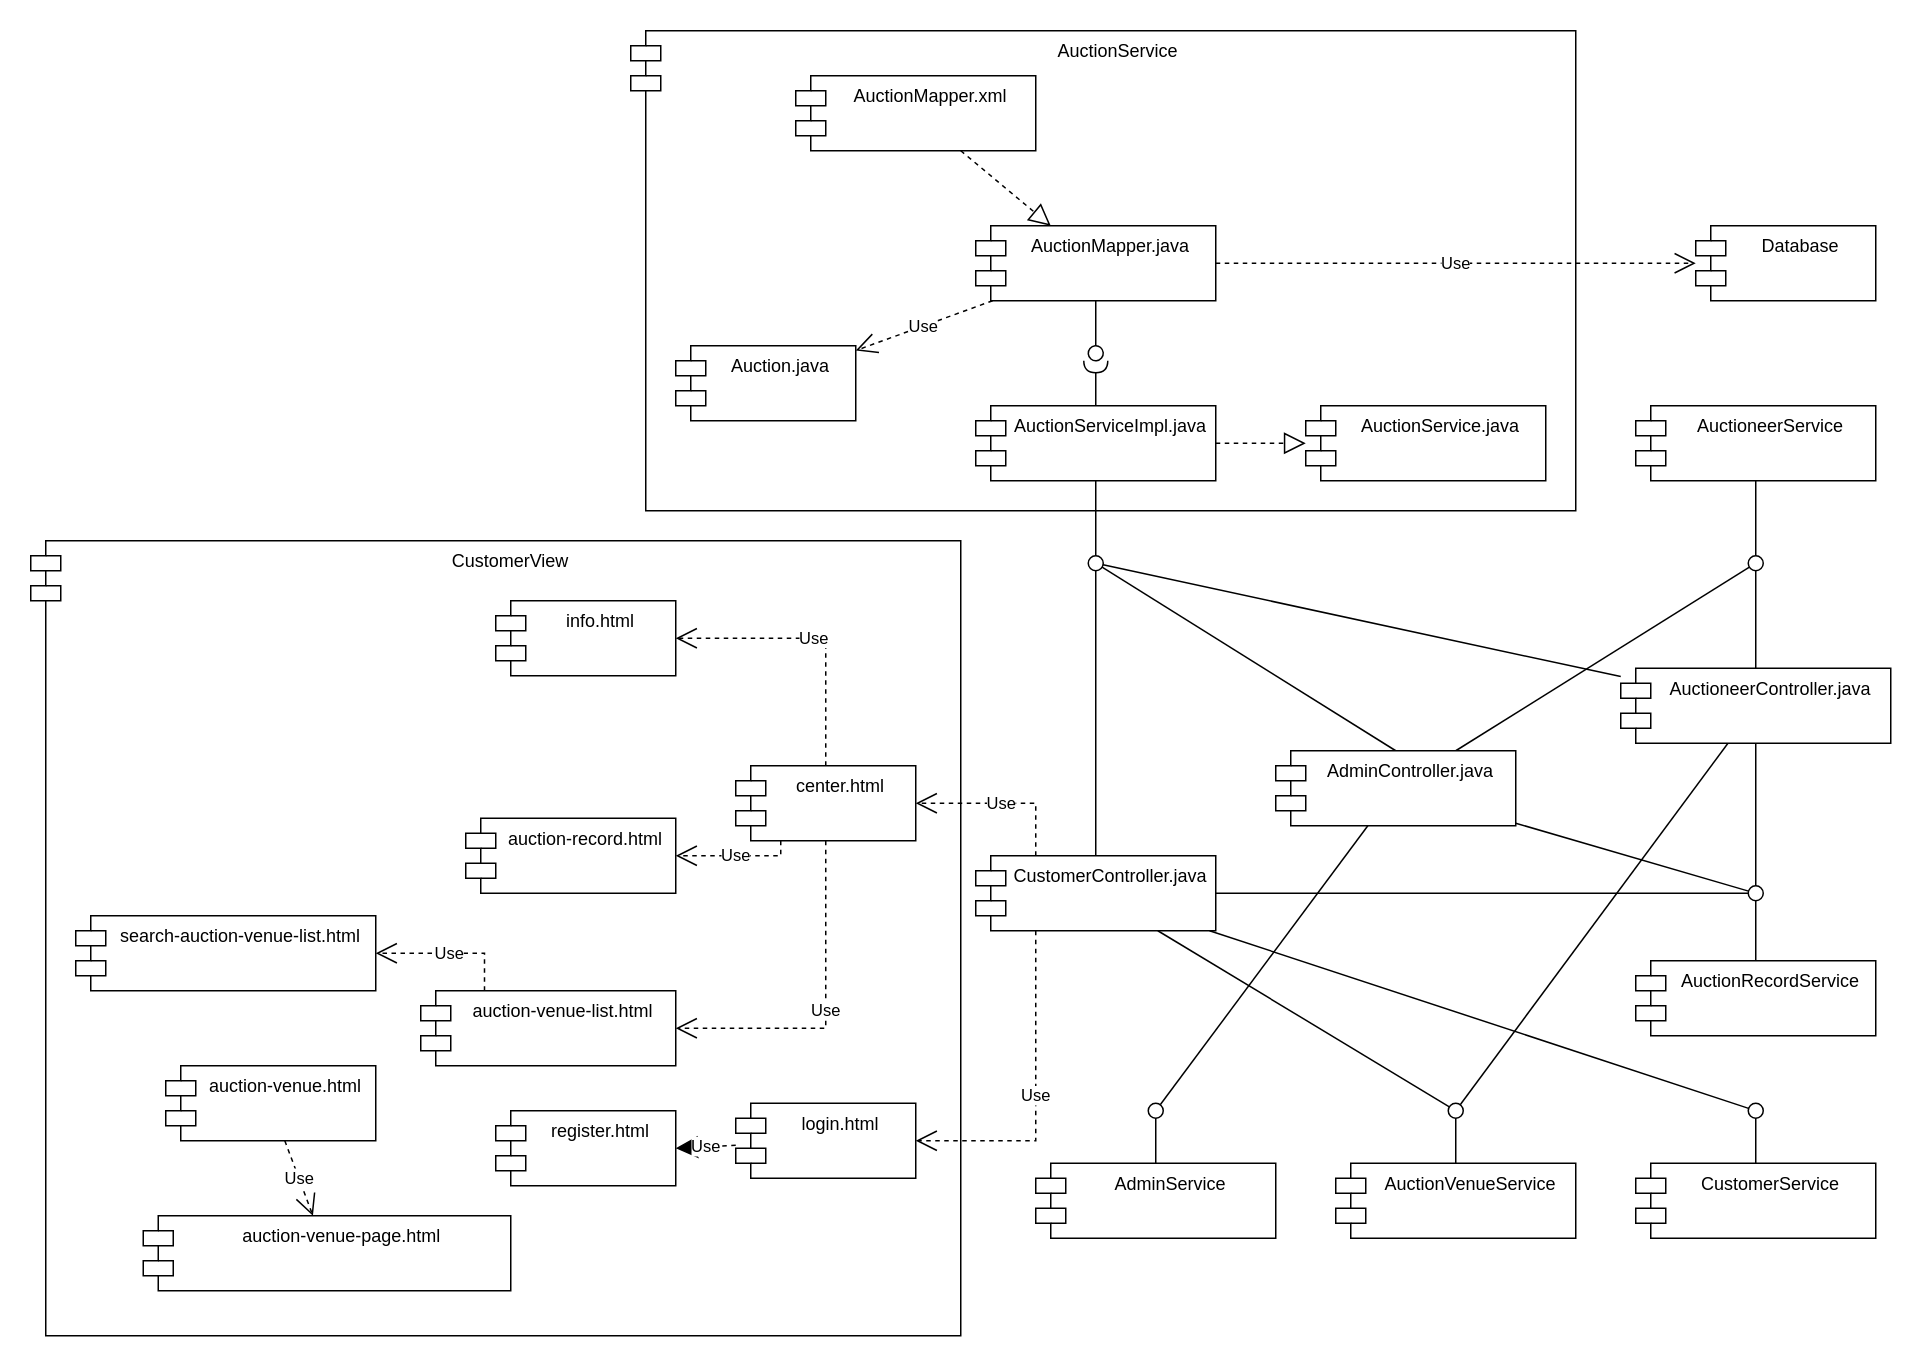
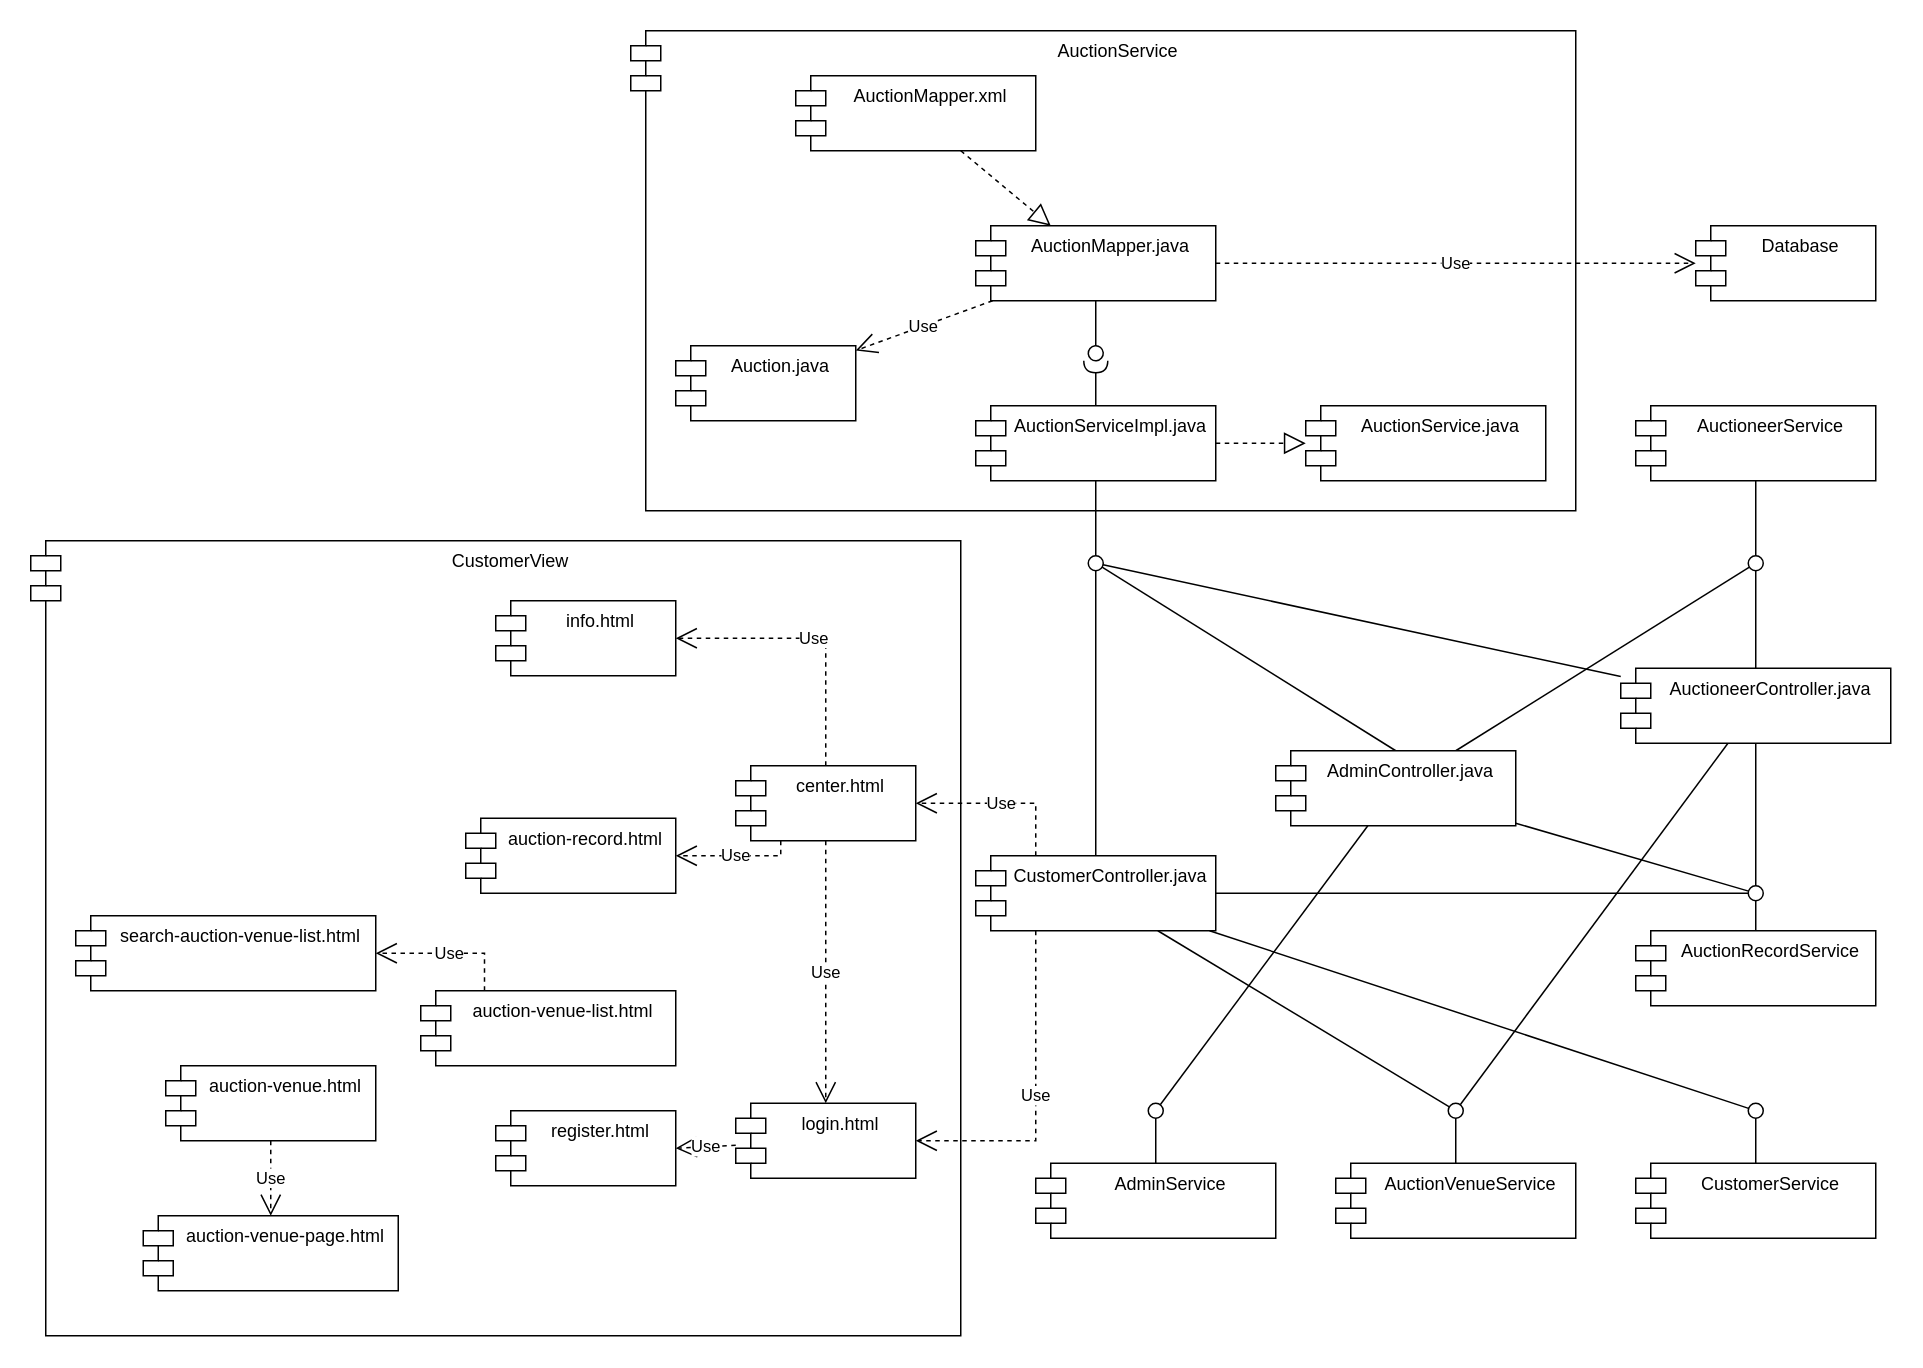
(1756, 998) -> (1756, 968)
(752, 1028) -> (826, 1064)
(692, 1147) -> (686, 1148)
(327, 1253) -> (271, 1253)
